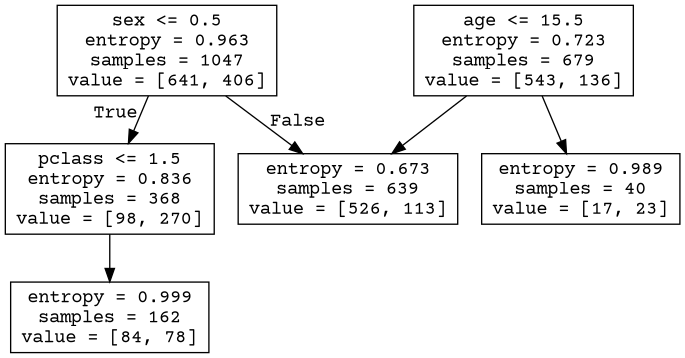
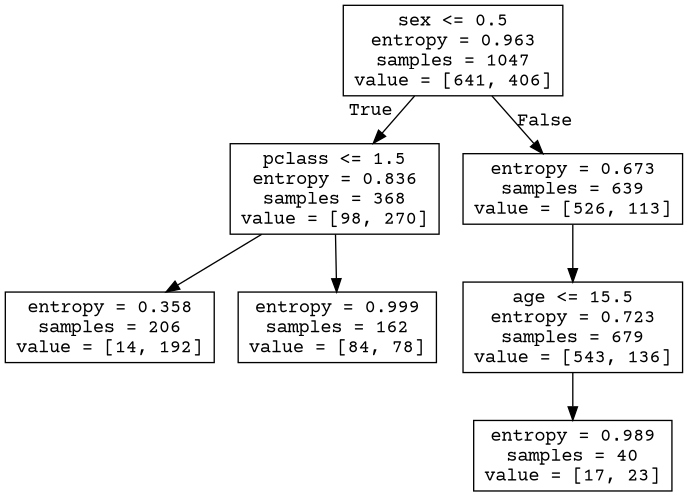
(435, 121) -> (573, 247)
none -> (110, 327)
